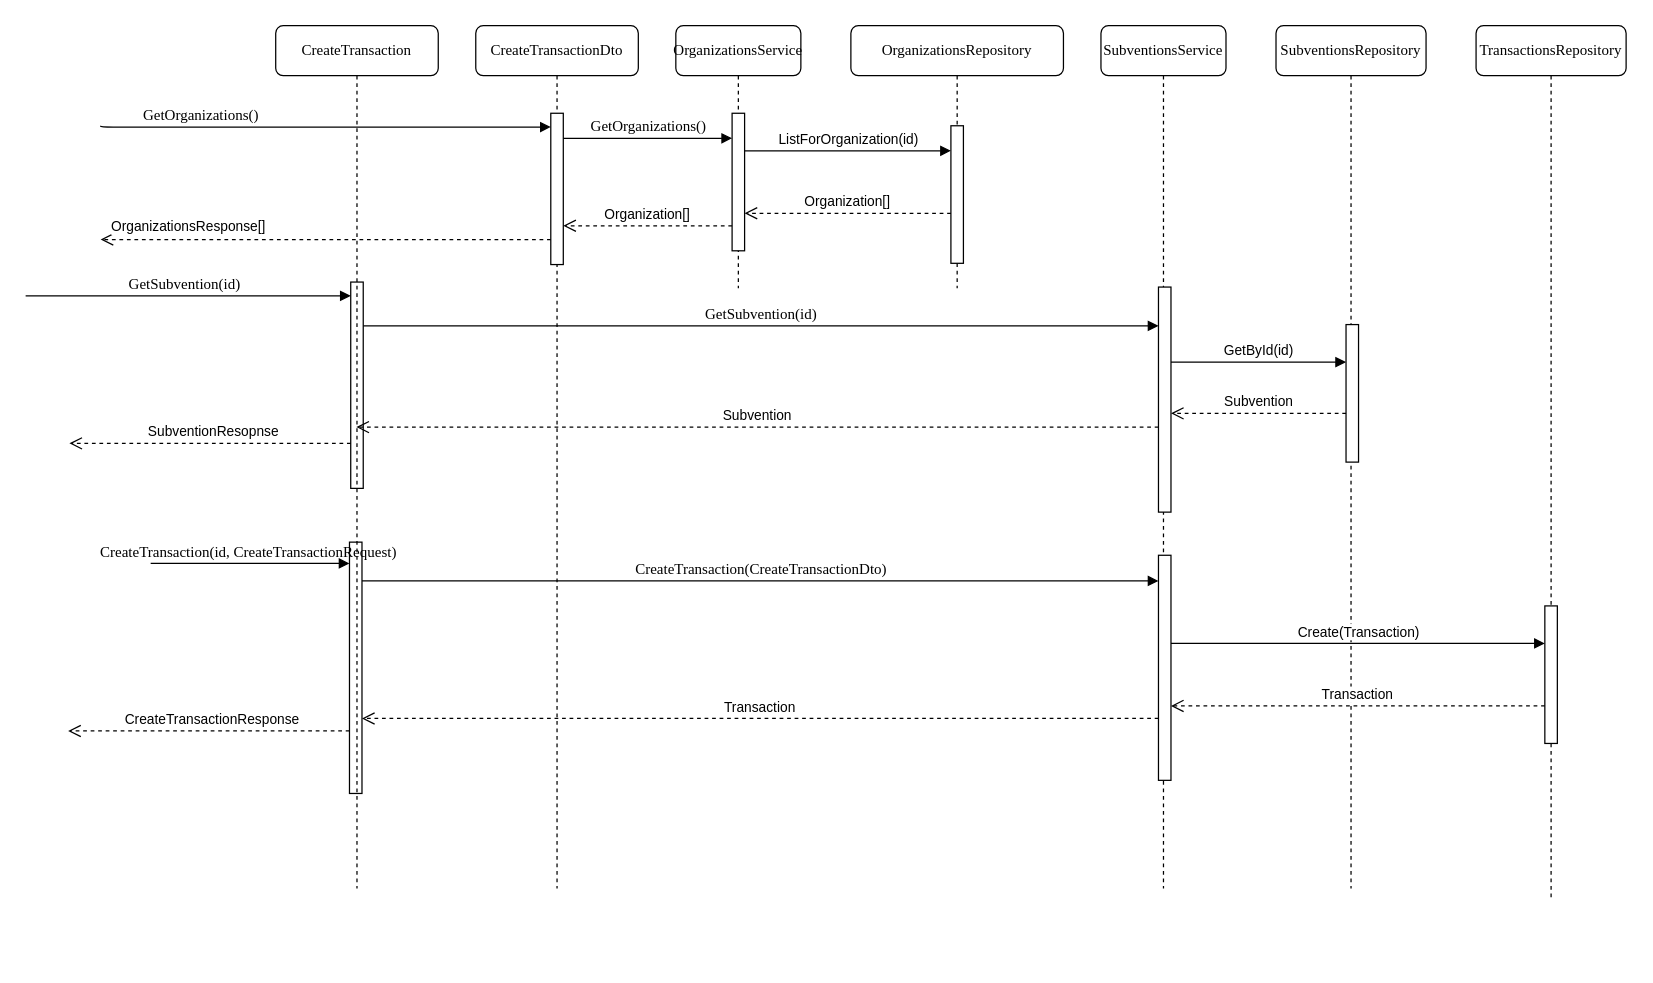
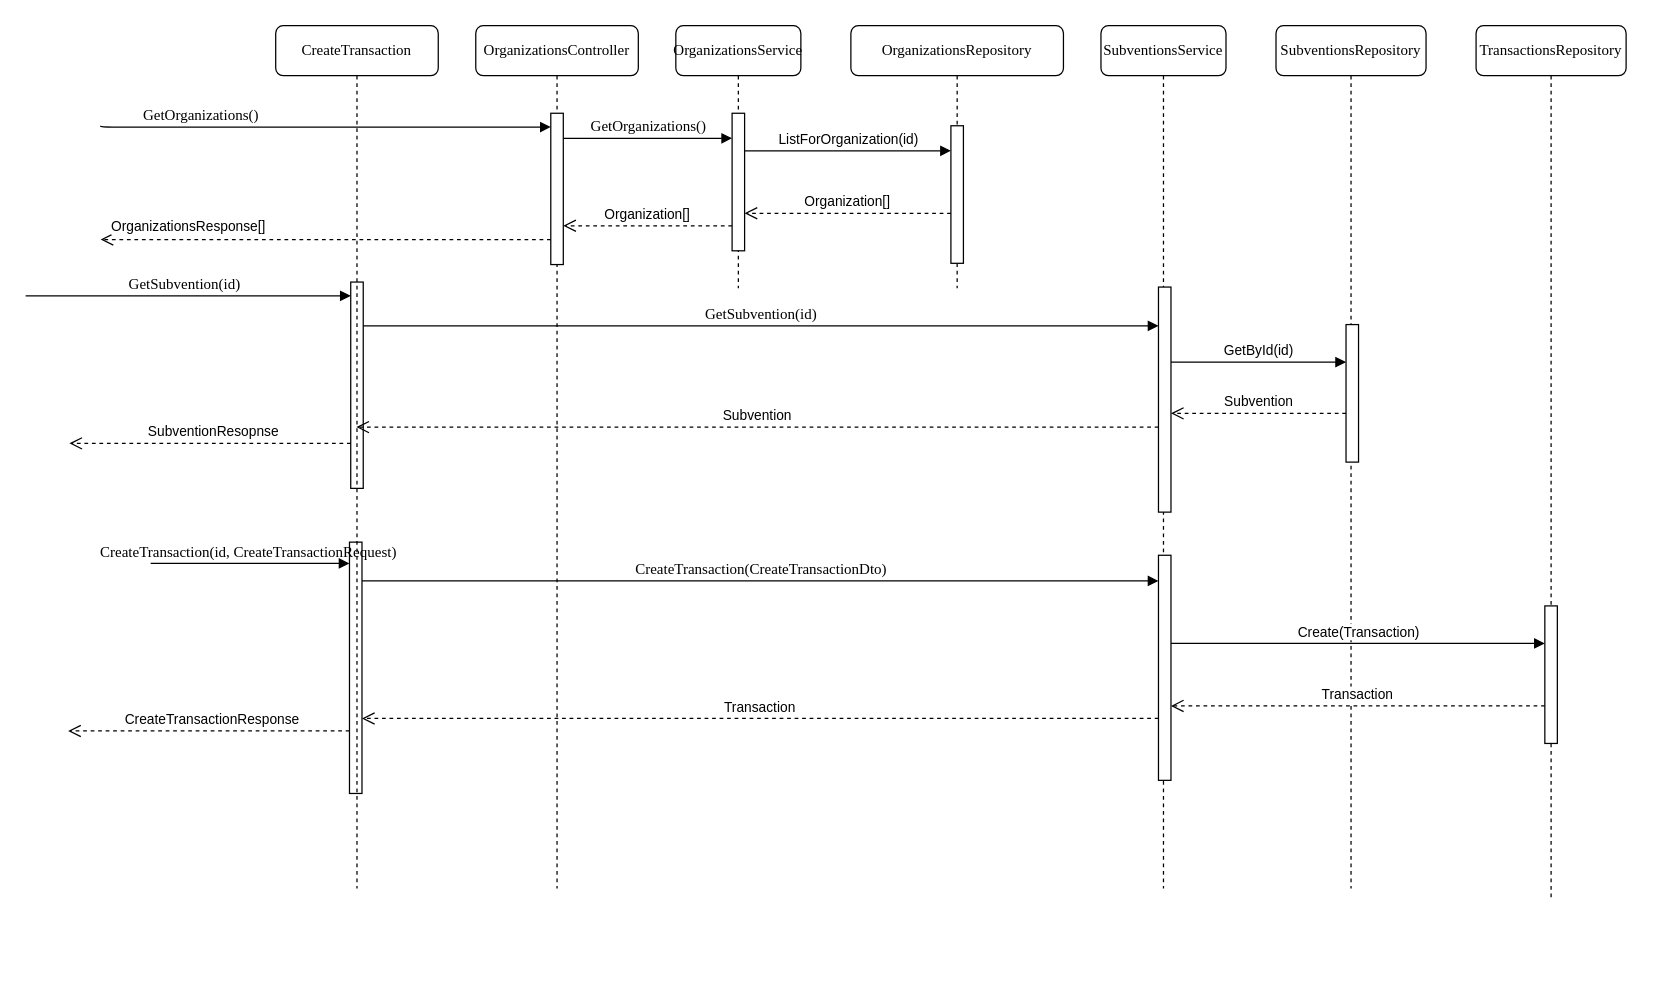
(557, 51) -> (557, 51)
